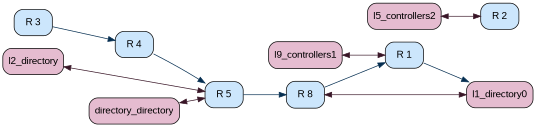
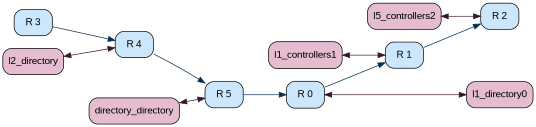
(305, 55) -> (305, 55)
(443, 71) -> (449, 37)
(134, 79) -> (89, 52)
(305, 95) -> (305, 95)
